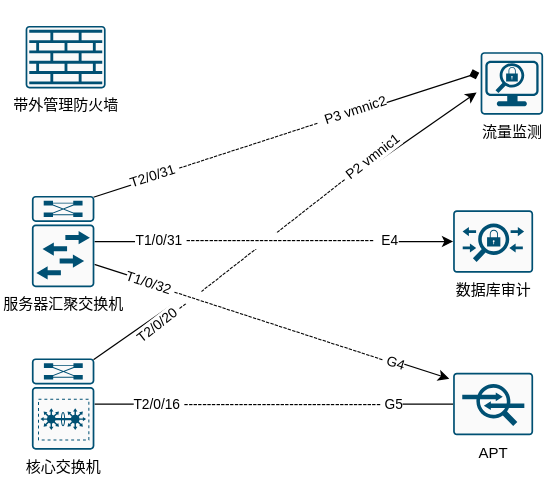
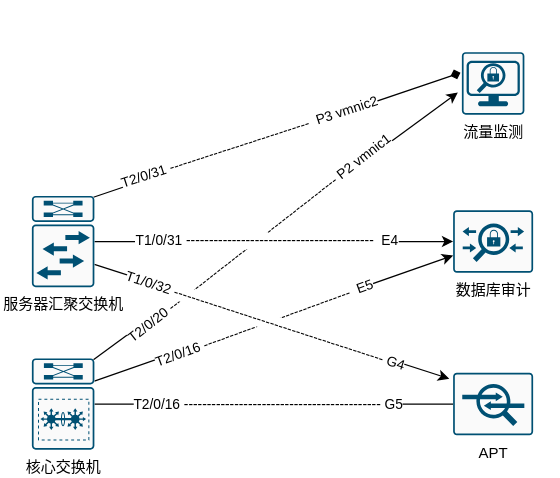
(66, 57) -> none
(512, 83) -> (493, 83)
none -> (363, 287)
